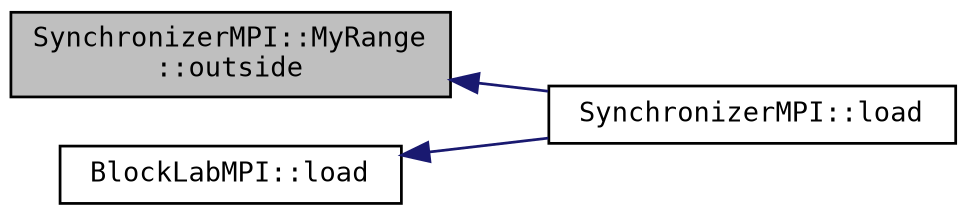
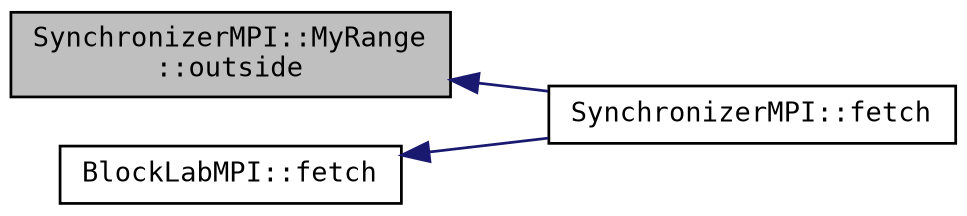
(752, 115) -> (752, 115)
(231, 175) -> (231, 175)
